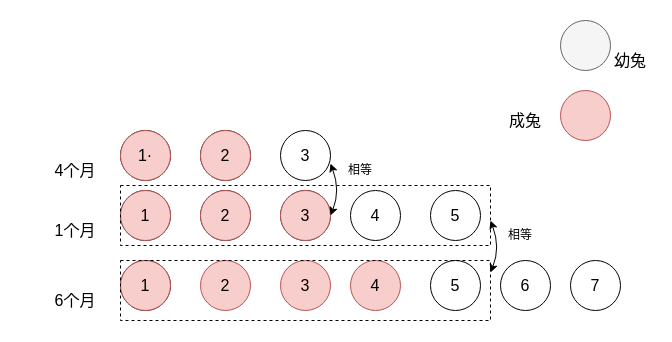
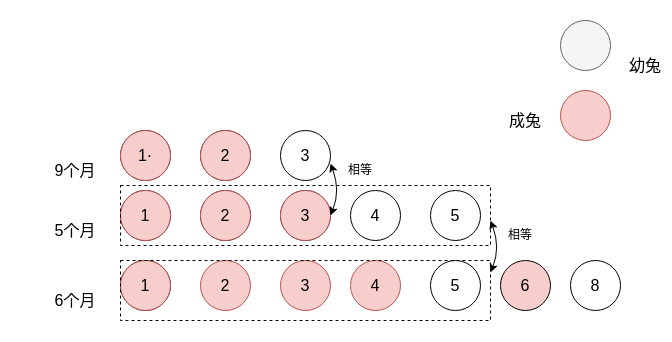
(631, 61) -> (646, 66)
(76, 171) -> (76, 171)
(76, 231) -> (76, 231)
(526, 286) -> (526, 286)
(596, 286) -> (596, 286)
